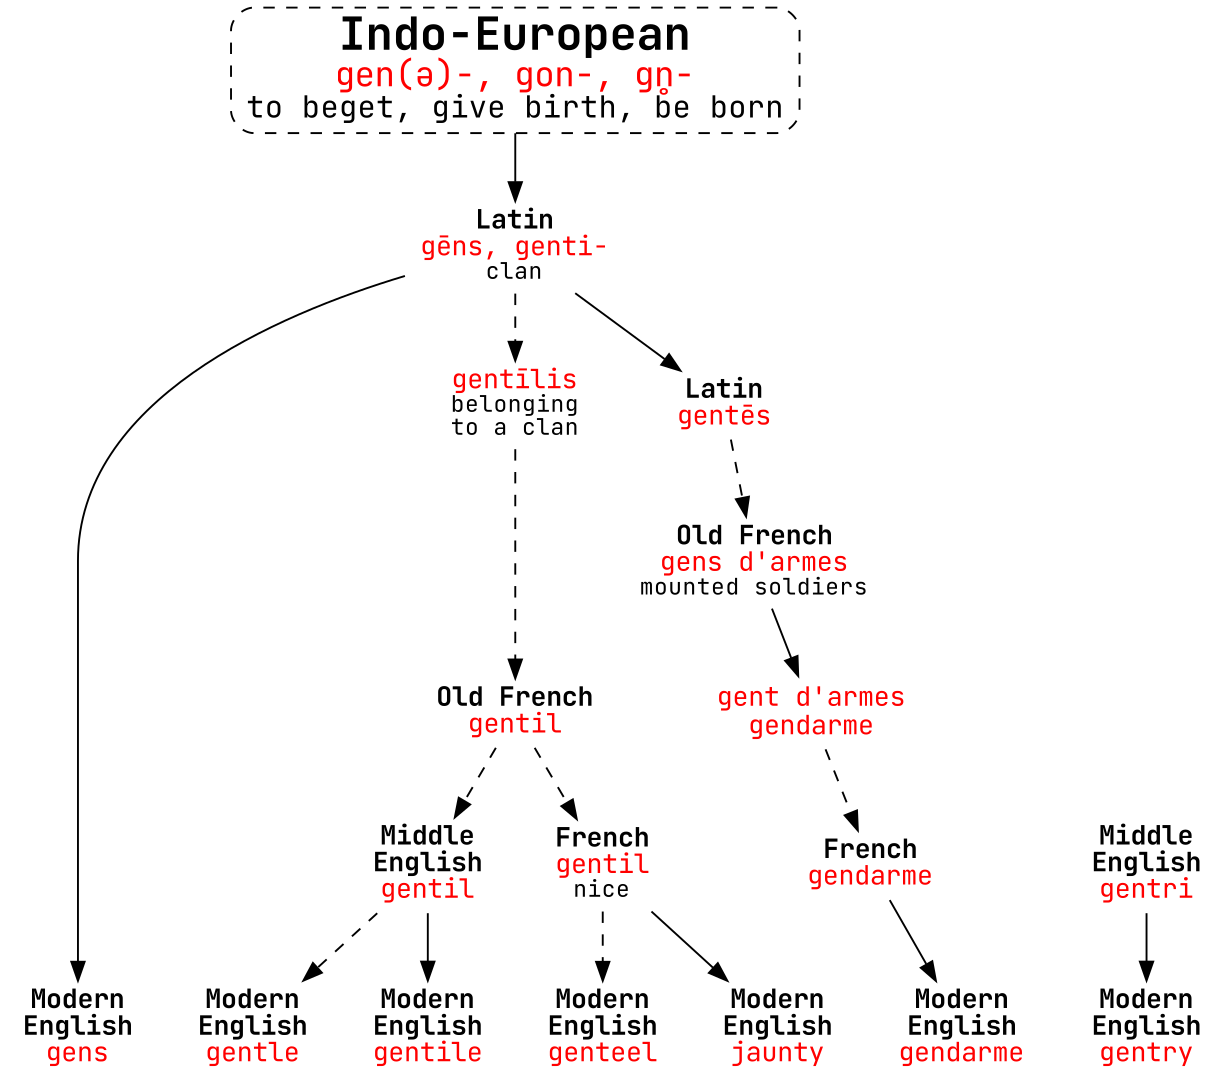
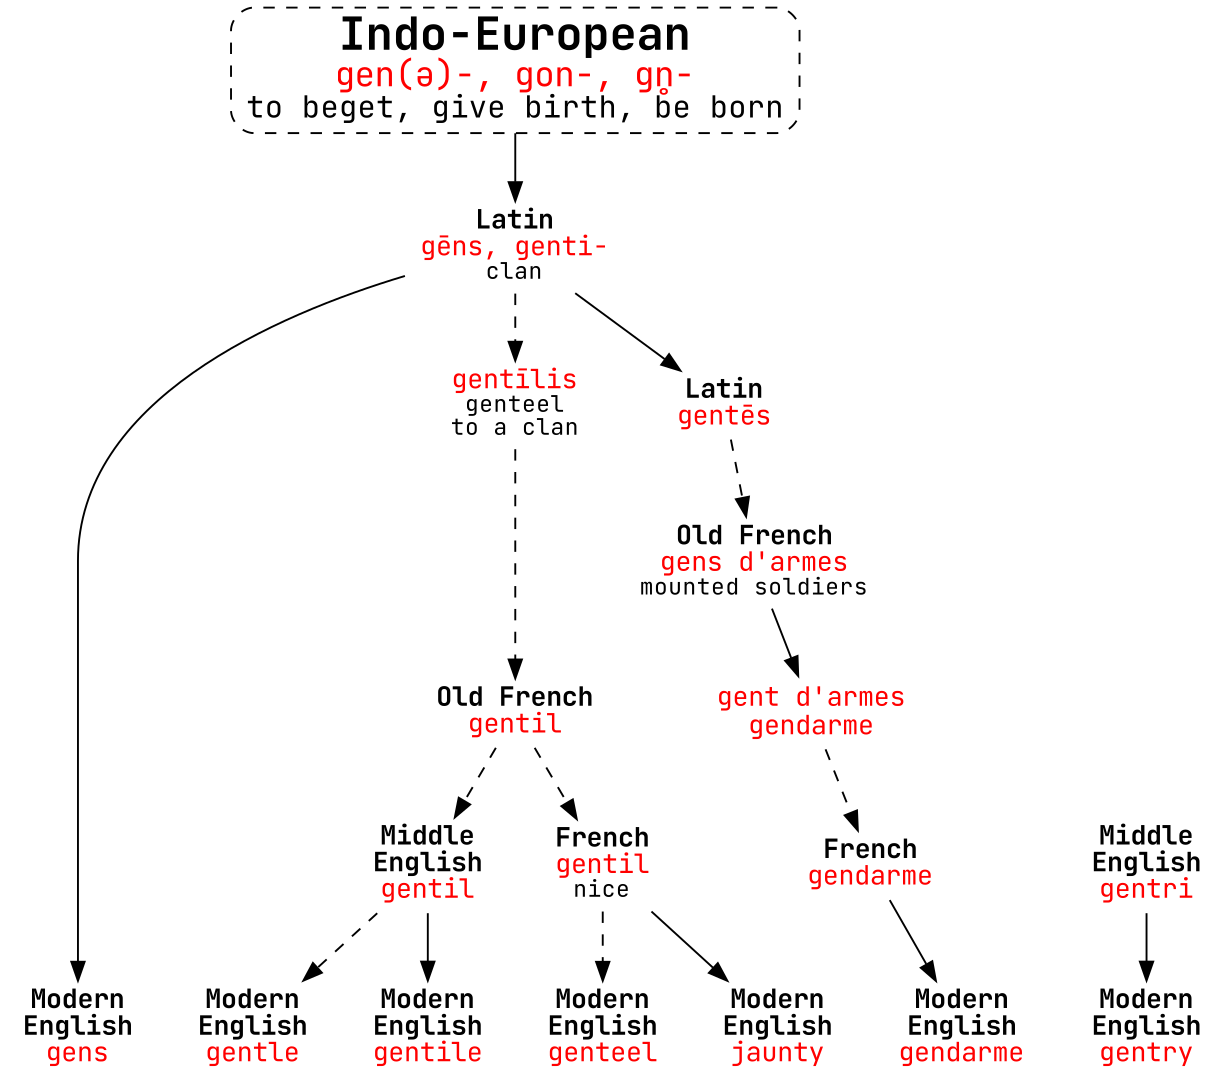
(515, 405) -> (515, 405)
